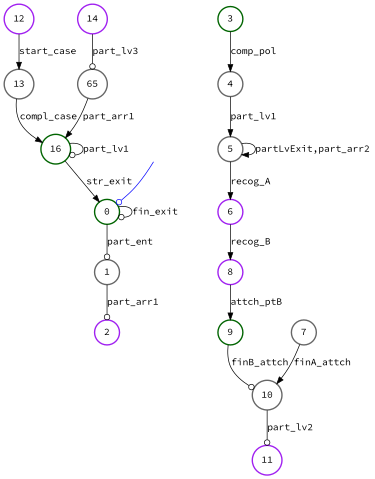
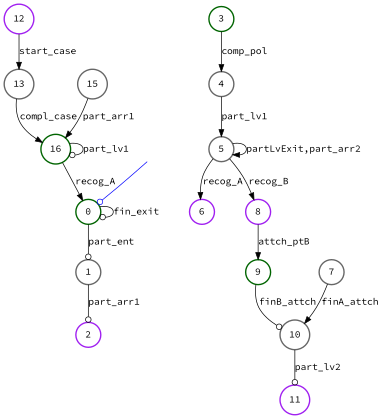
(92, 19) -> none
(92, 84) -> (92, 84)
(109, 182) -> (95, 182)
(230, 239) -> (242, 175)
